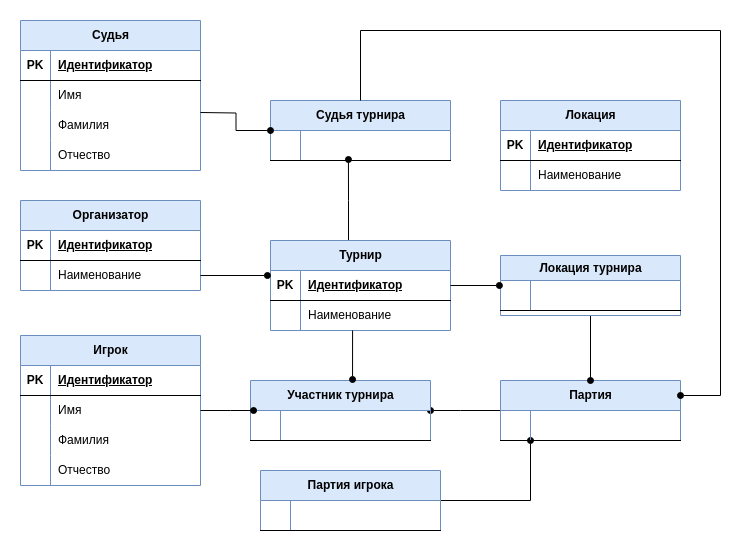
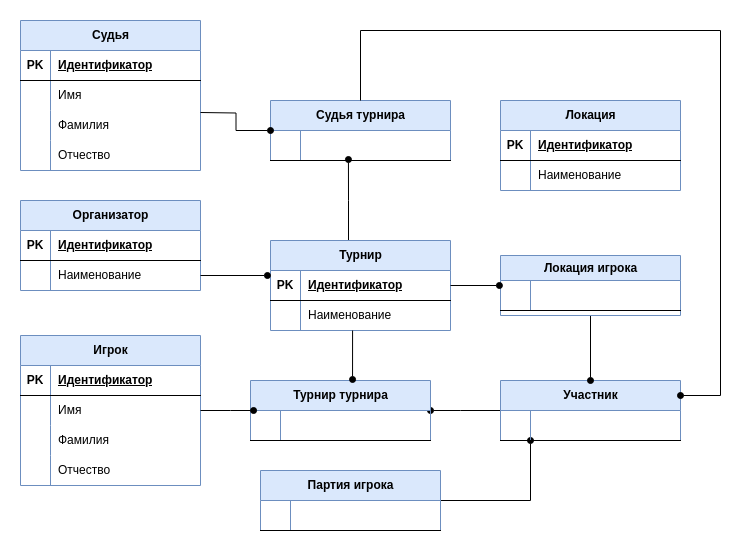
(591, 269) -> (591, 269)
(341, 396) -> (341, 396)
(591, 396) -> (591, 396)
